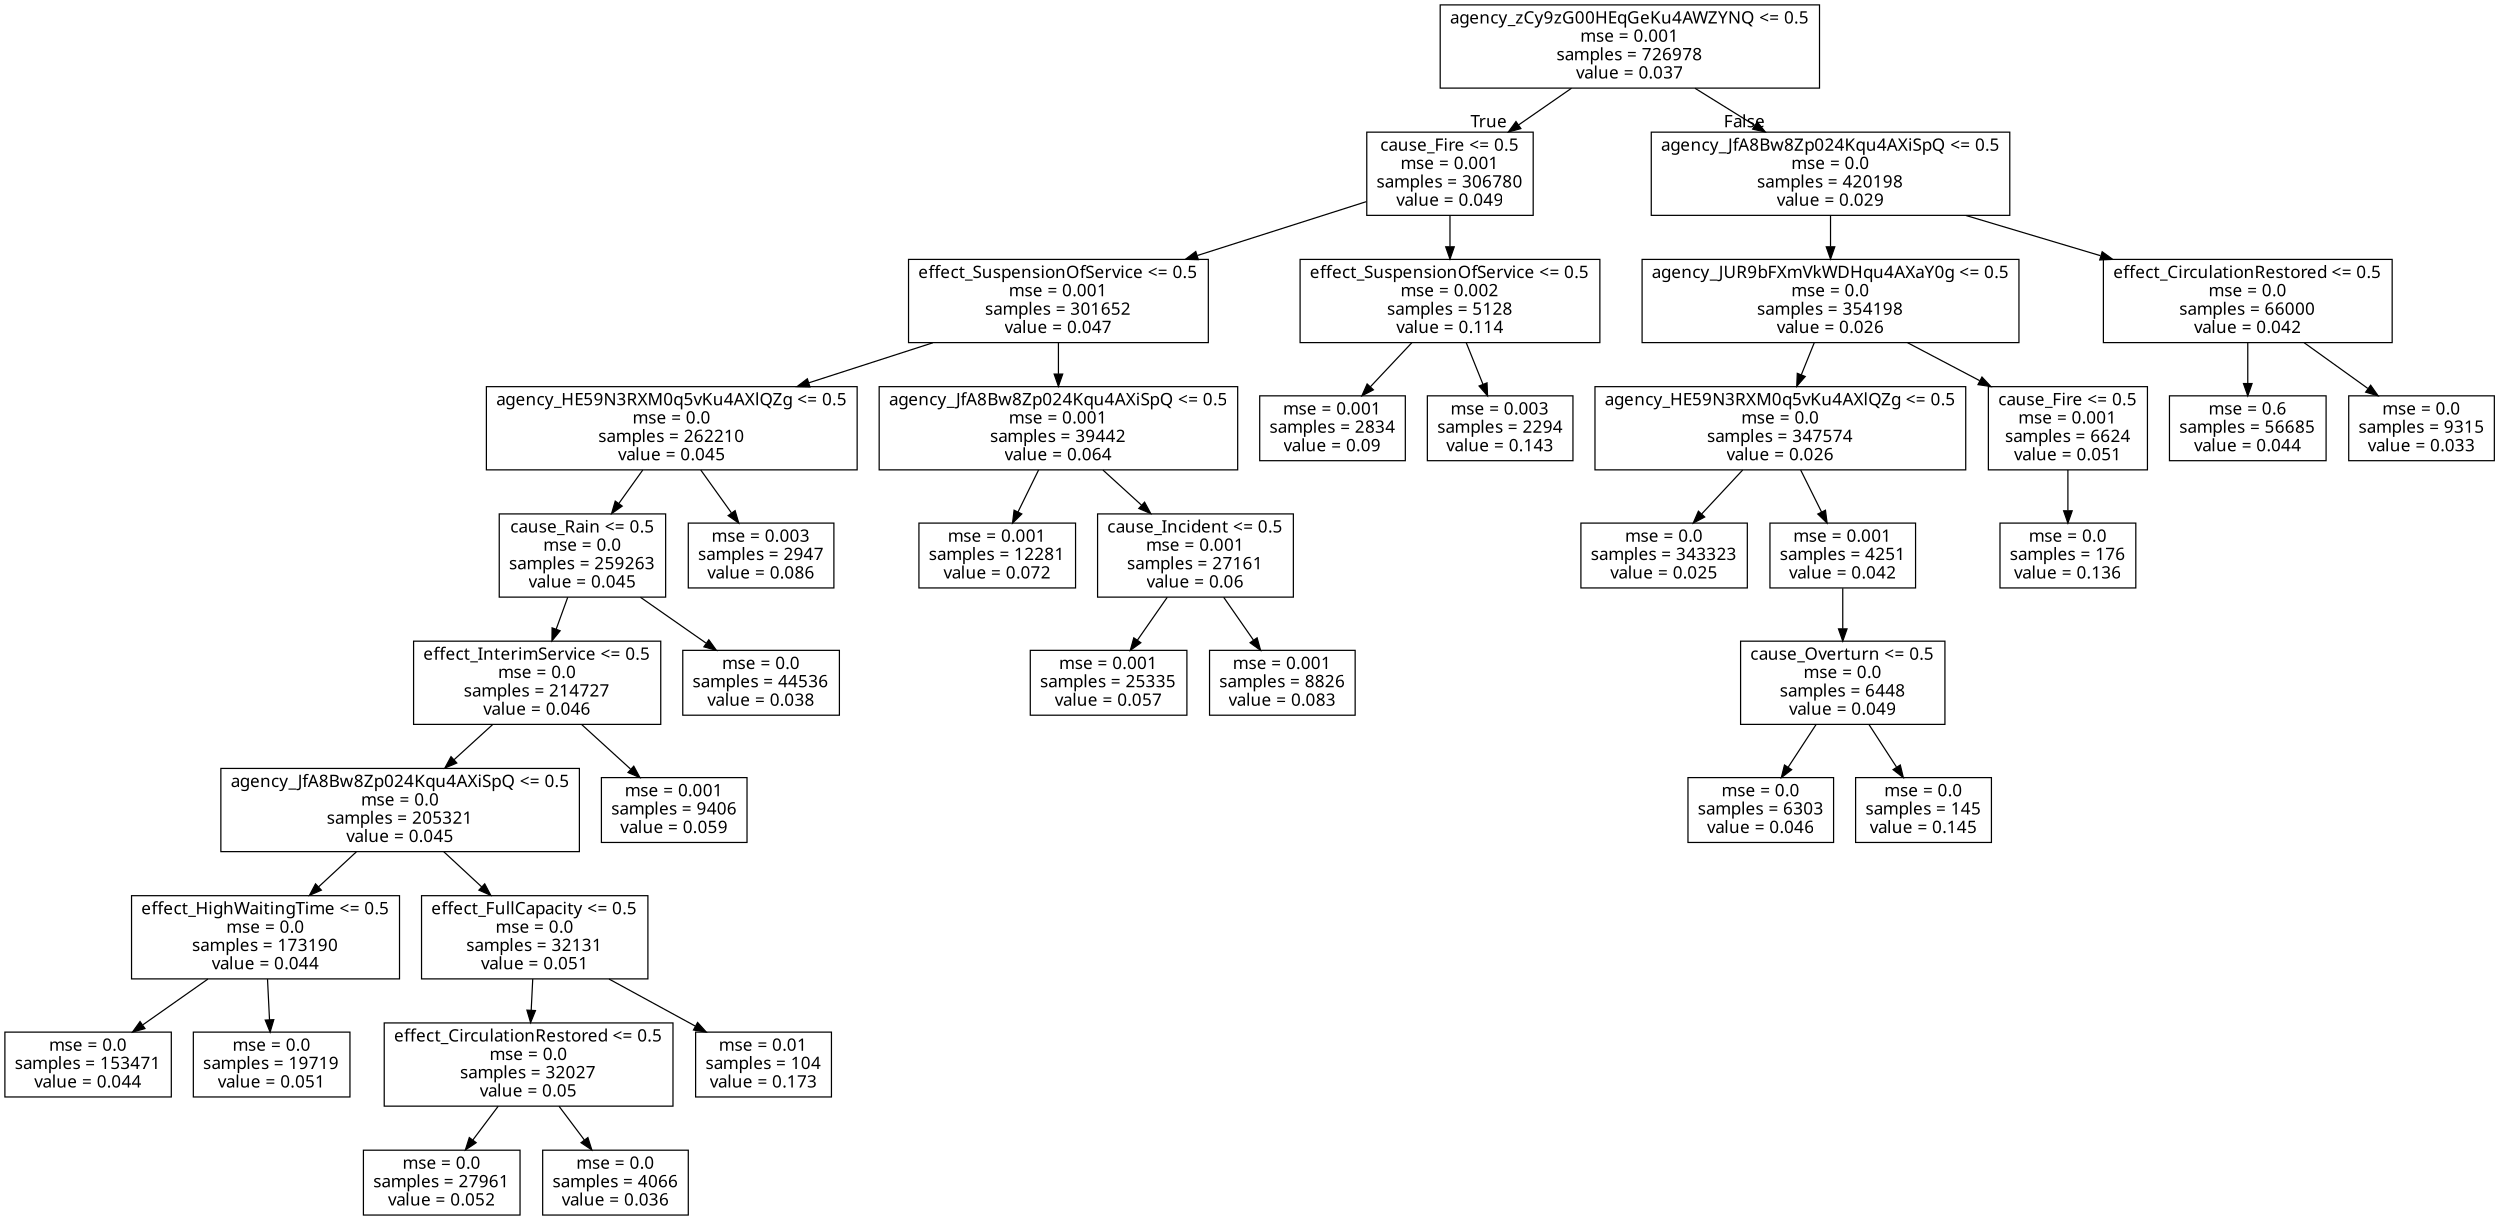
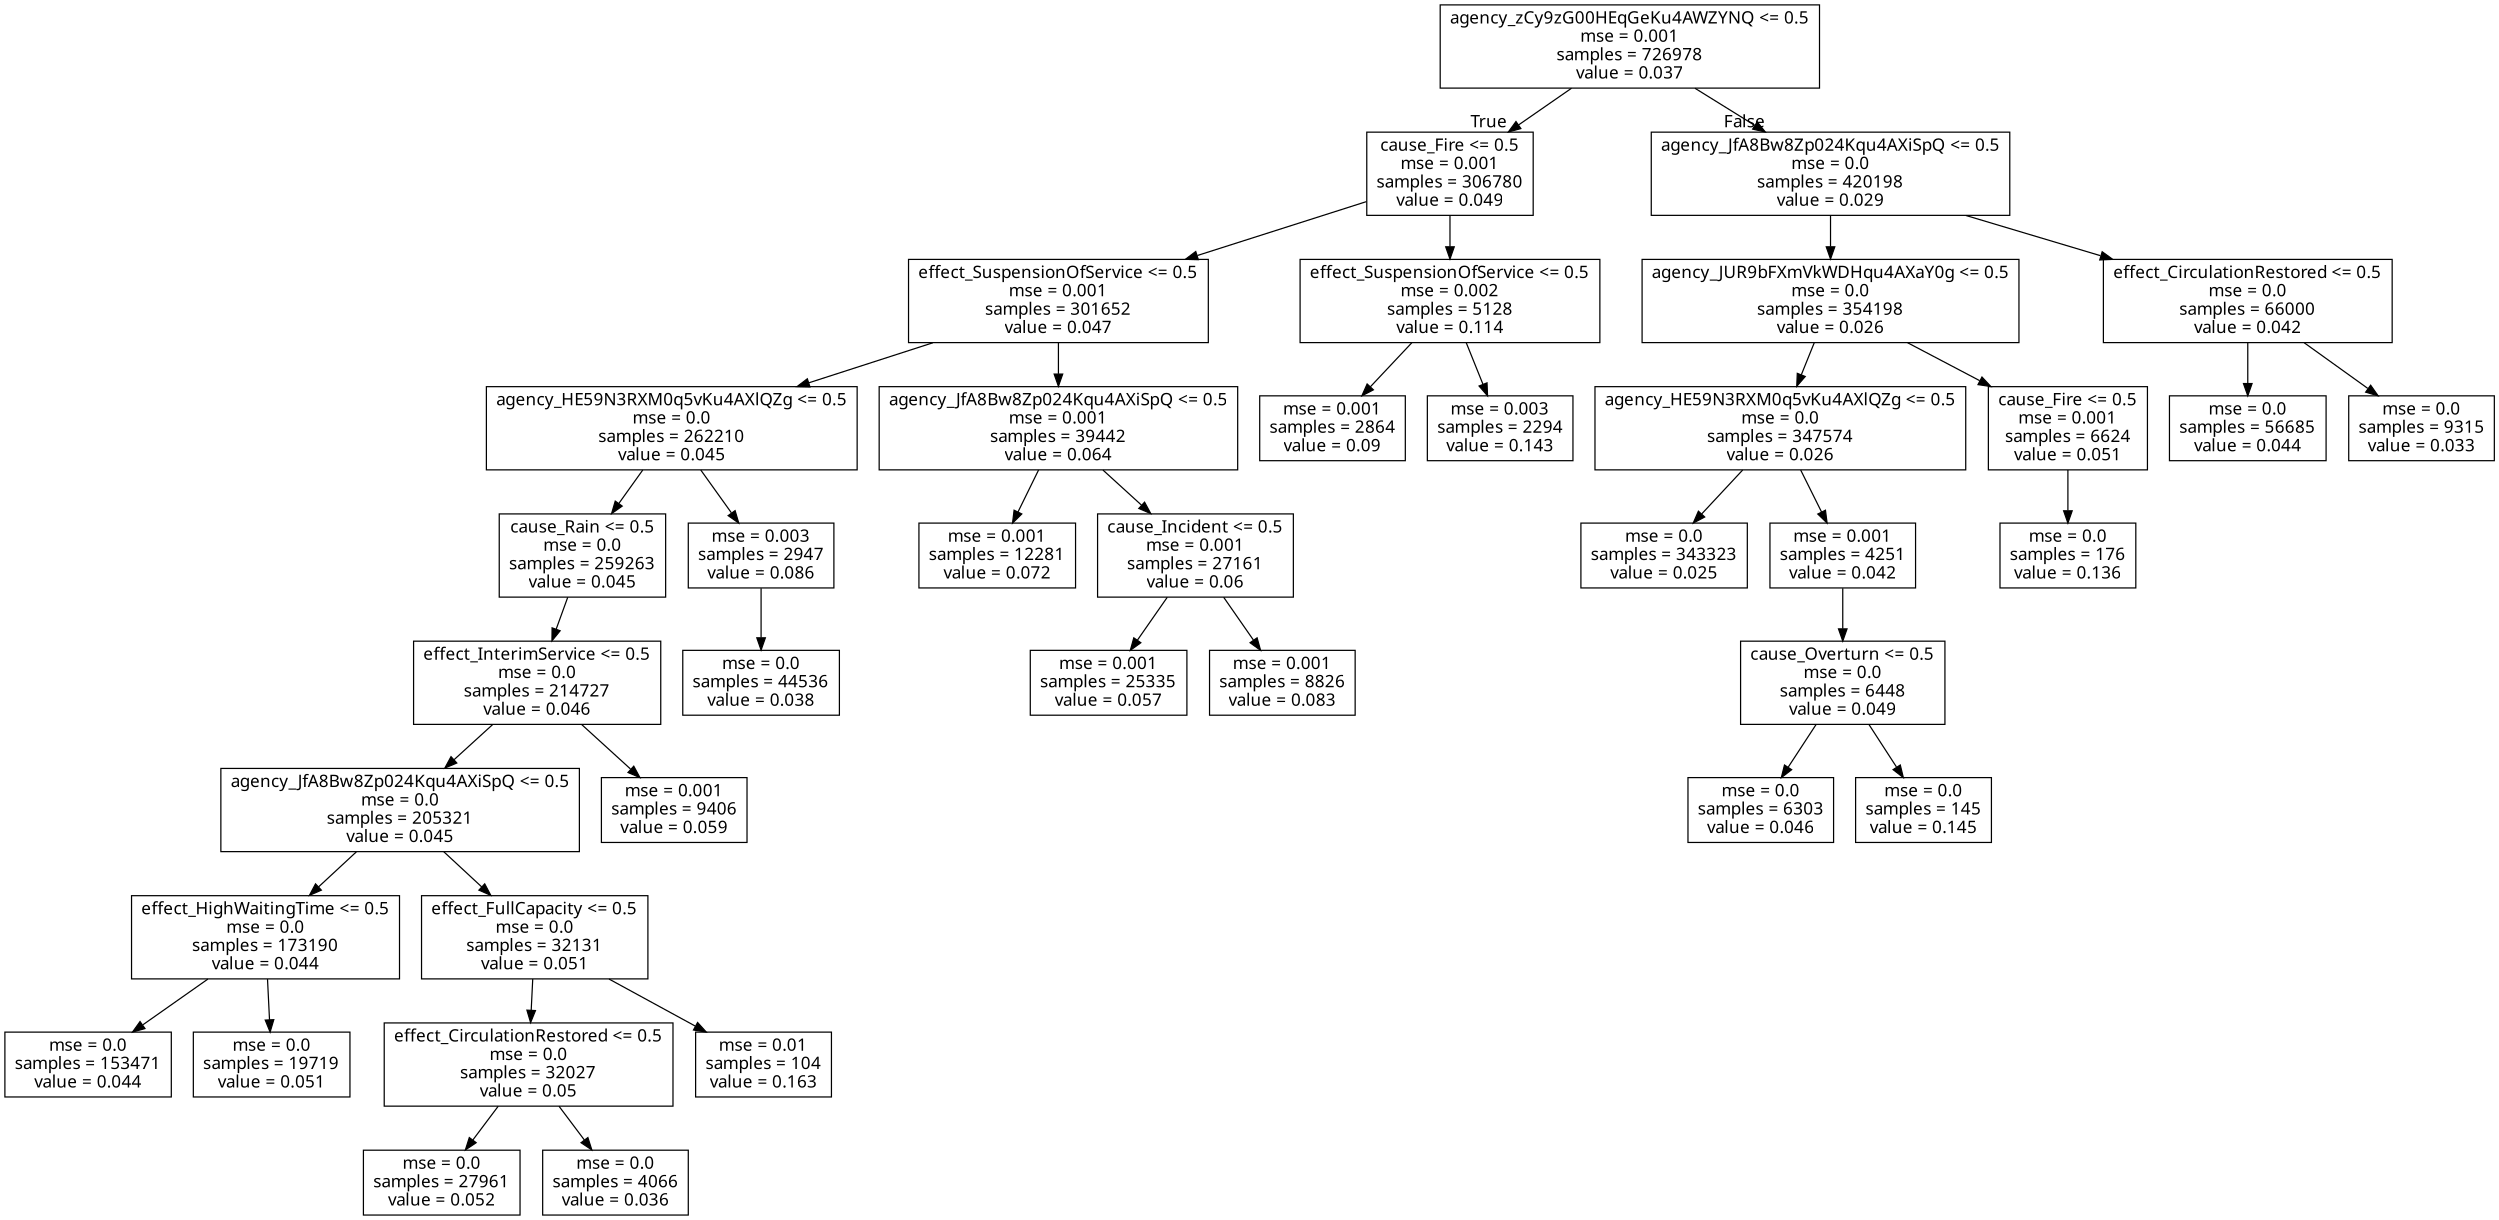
(1333, 428) -> (1333, 428)
(2248, 428) -> (2248, 428)
(673, 620) -> (761, 613)
(764, 1065) -> (764, 1065)
